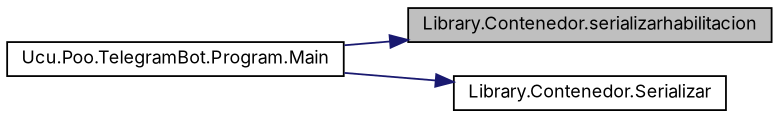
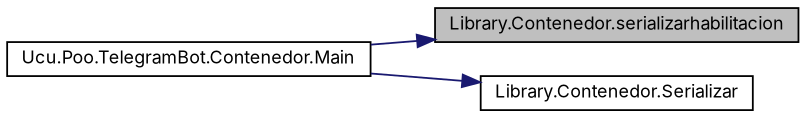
(175, 59) -> (189, 59)
